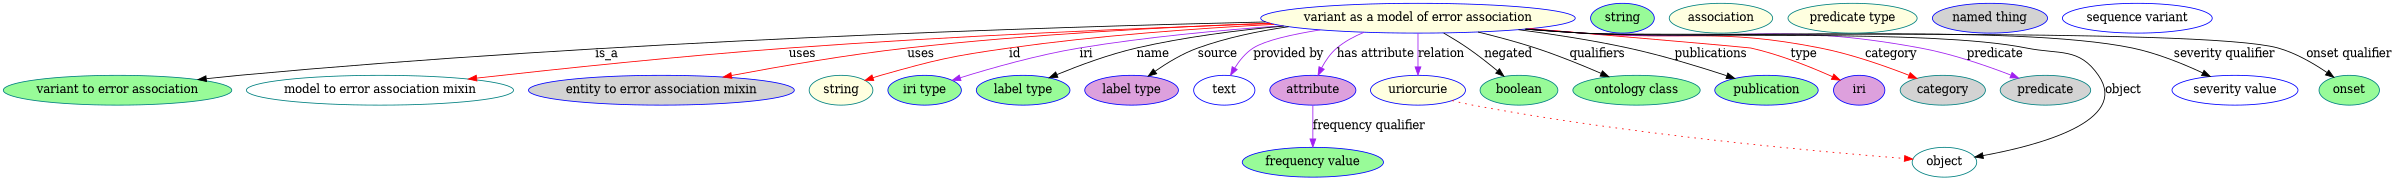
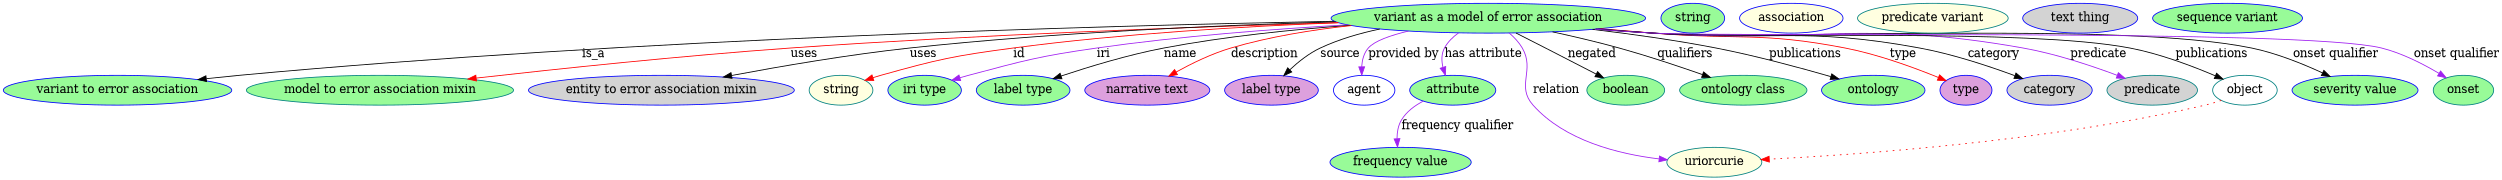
(1418, 18) -> (1488, 18)
(1721, 18) -> (1791, 18)
(1853, 18) -> (1933, 18)
(1990, 18) -> (2080, 18)
(2137, 18) -> (2228, 18)
(2091, 36) -> (2211, 37)
(1779, 41) -> (1872, 41)
(959, 43) -> (957, 43)
(2224, 54) -> (2336, 54)
(118, 90) -> (118, 90)
(380, 90) -> (380, 90)
none -> (1147, 90)
(1224, 90) -> (1364, 90)
(1313, 90) -> (1453, 90)
(1418, 90) -> (1714, 162)
(1766, 90) -> (1873, 90)
(1859, 90) -> (1966, 90)
(1943, 90) -> (2050, 90)
(2123, 90) -> (2212, 54)
(2235, 90) -> (2355, 90)
(1677, 136) -> (1997, 140)
